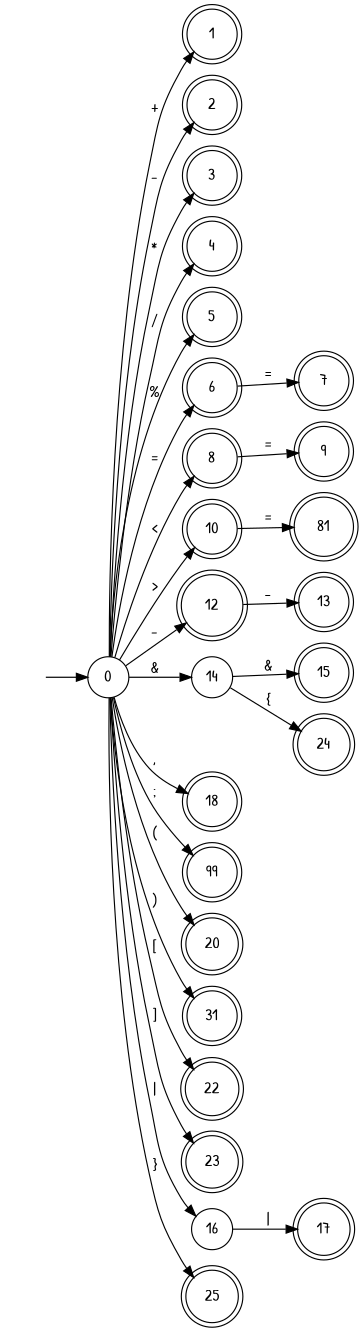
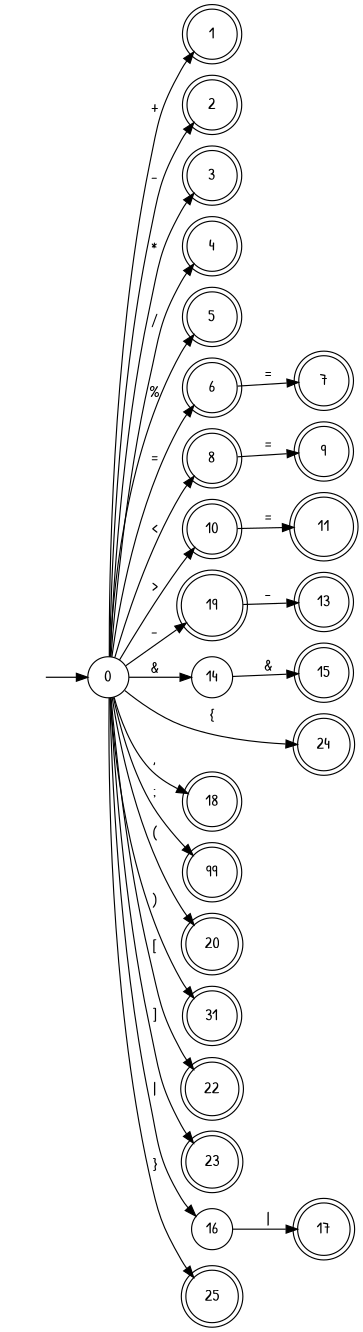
(324, 527) -> (324, 527)
(212, 605) -> (212, 605)
(261, 707) -> (200, 731)
